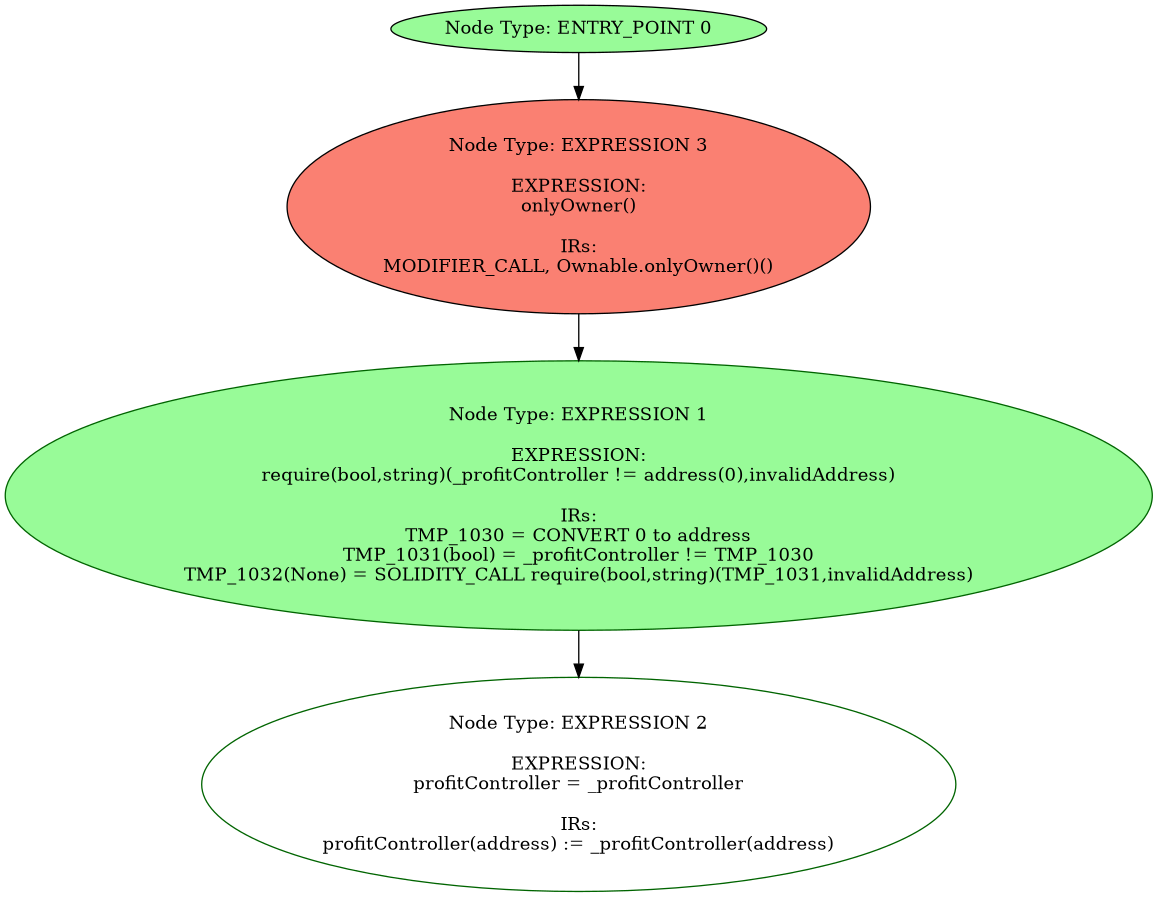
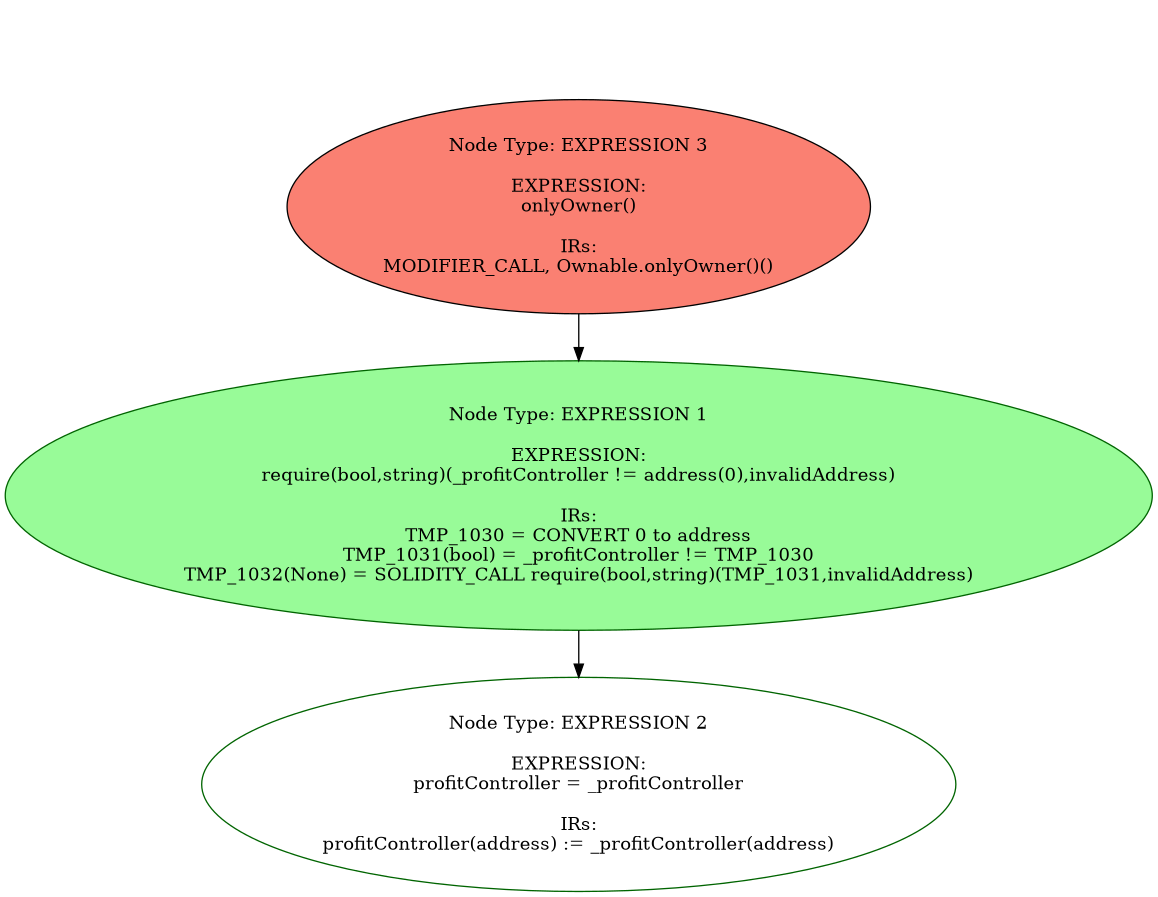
(579, 29) -> none
